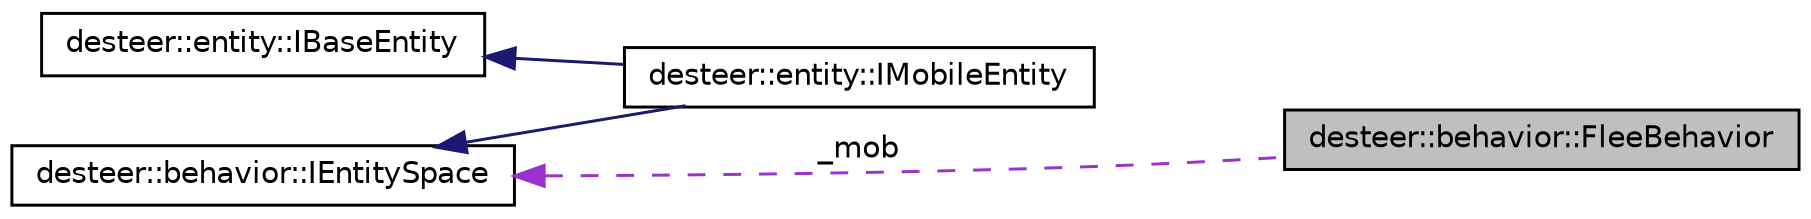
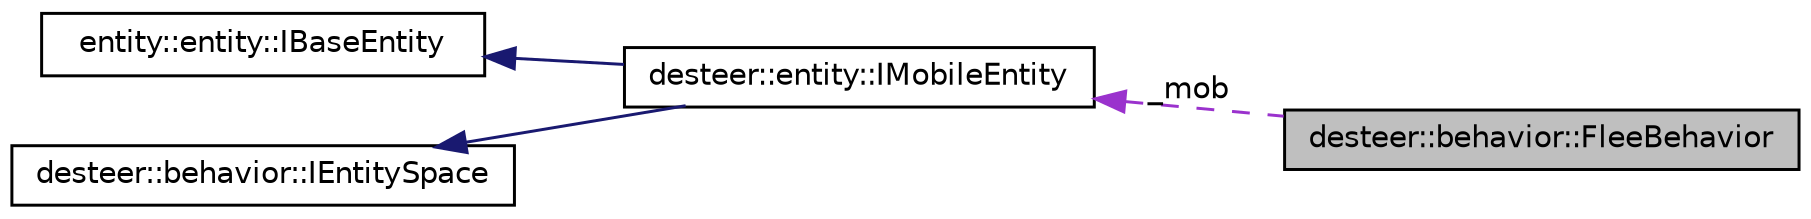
(263, 45) -> (263, 45)
(915, 171) -> (1205, 109)
